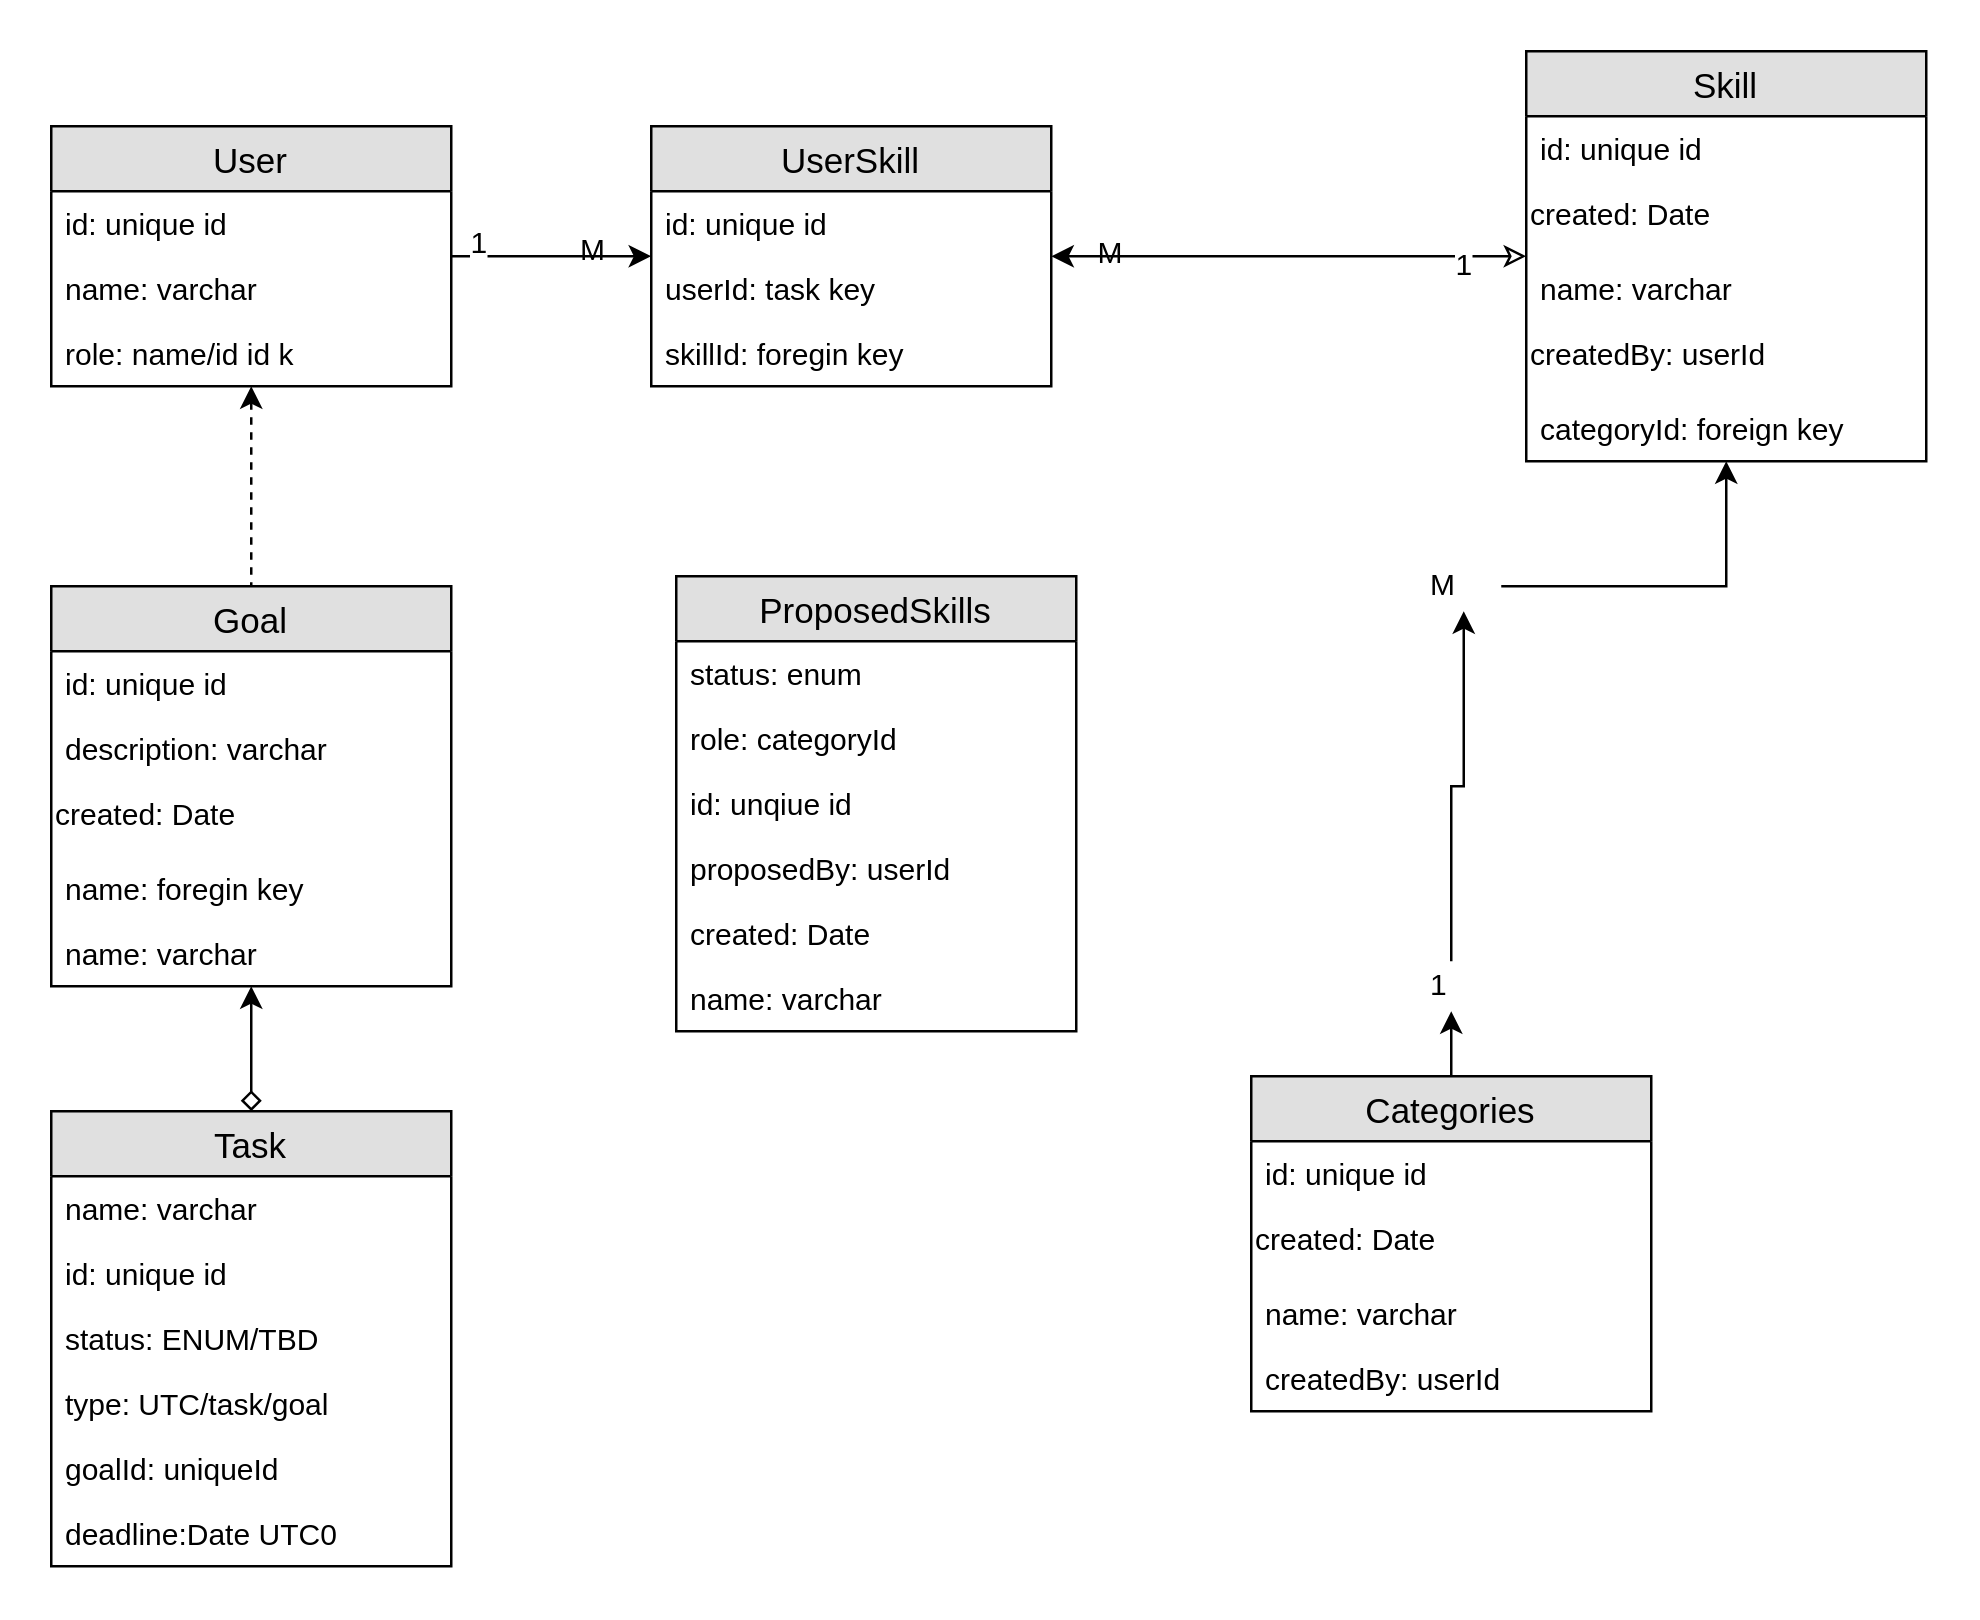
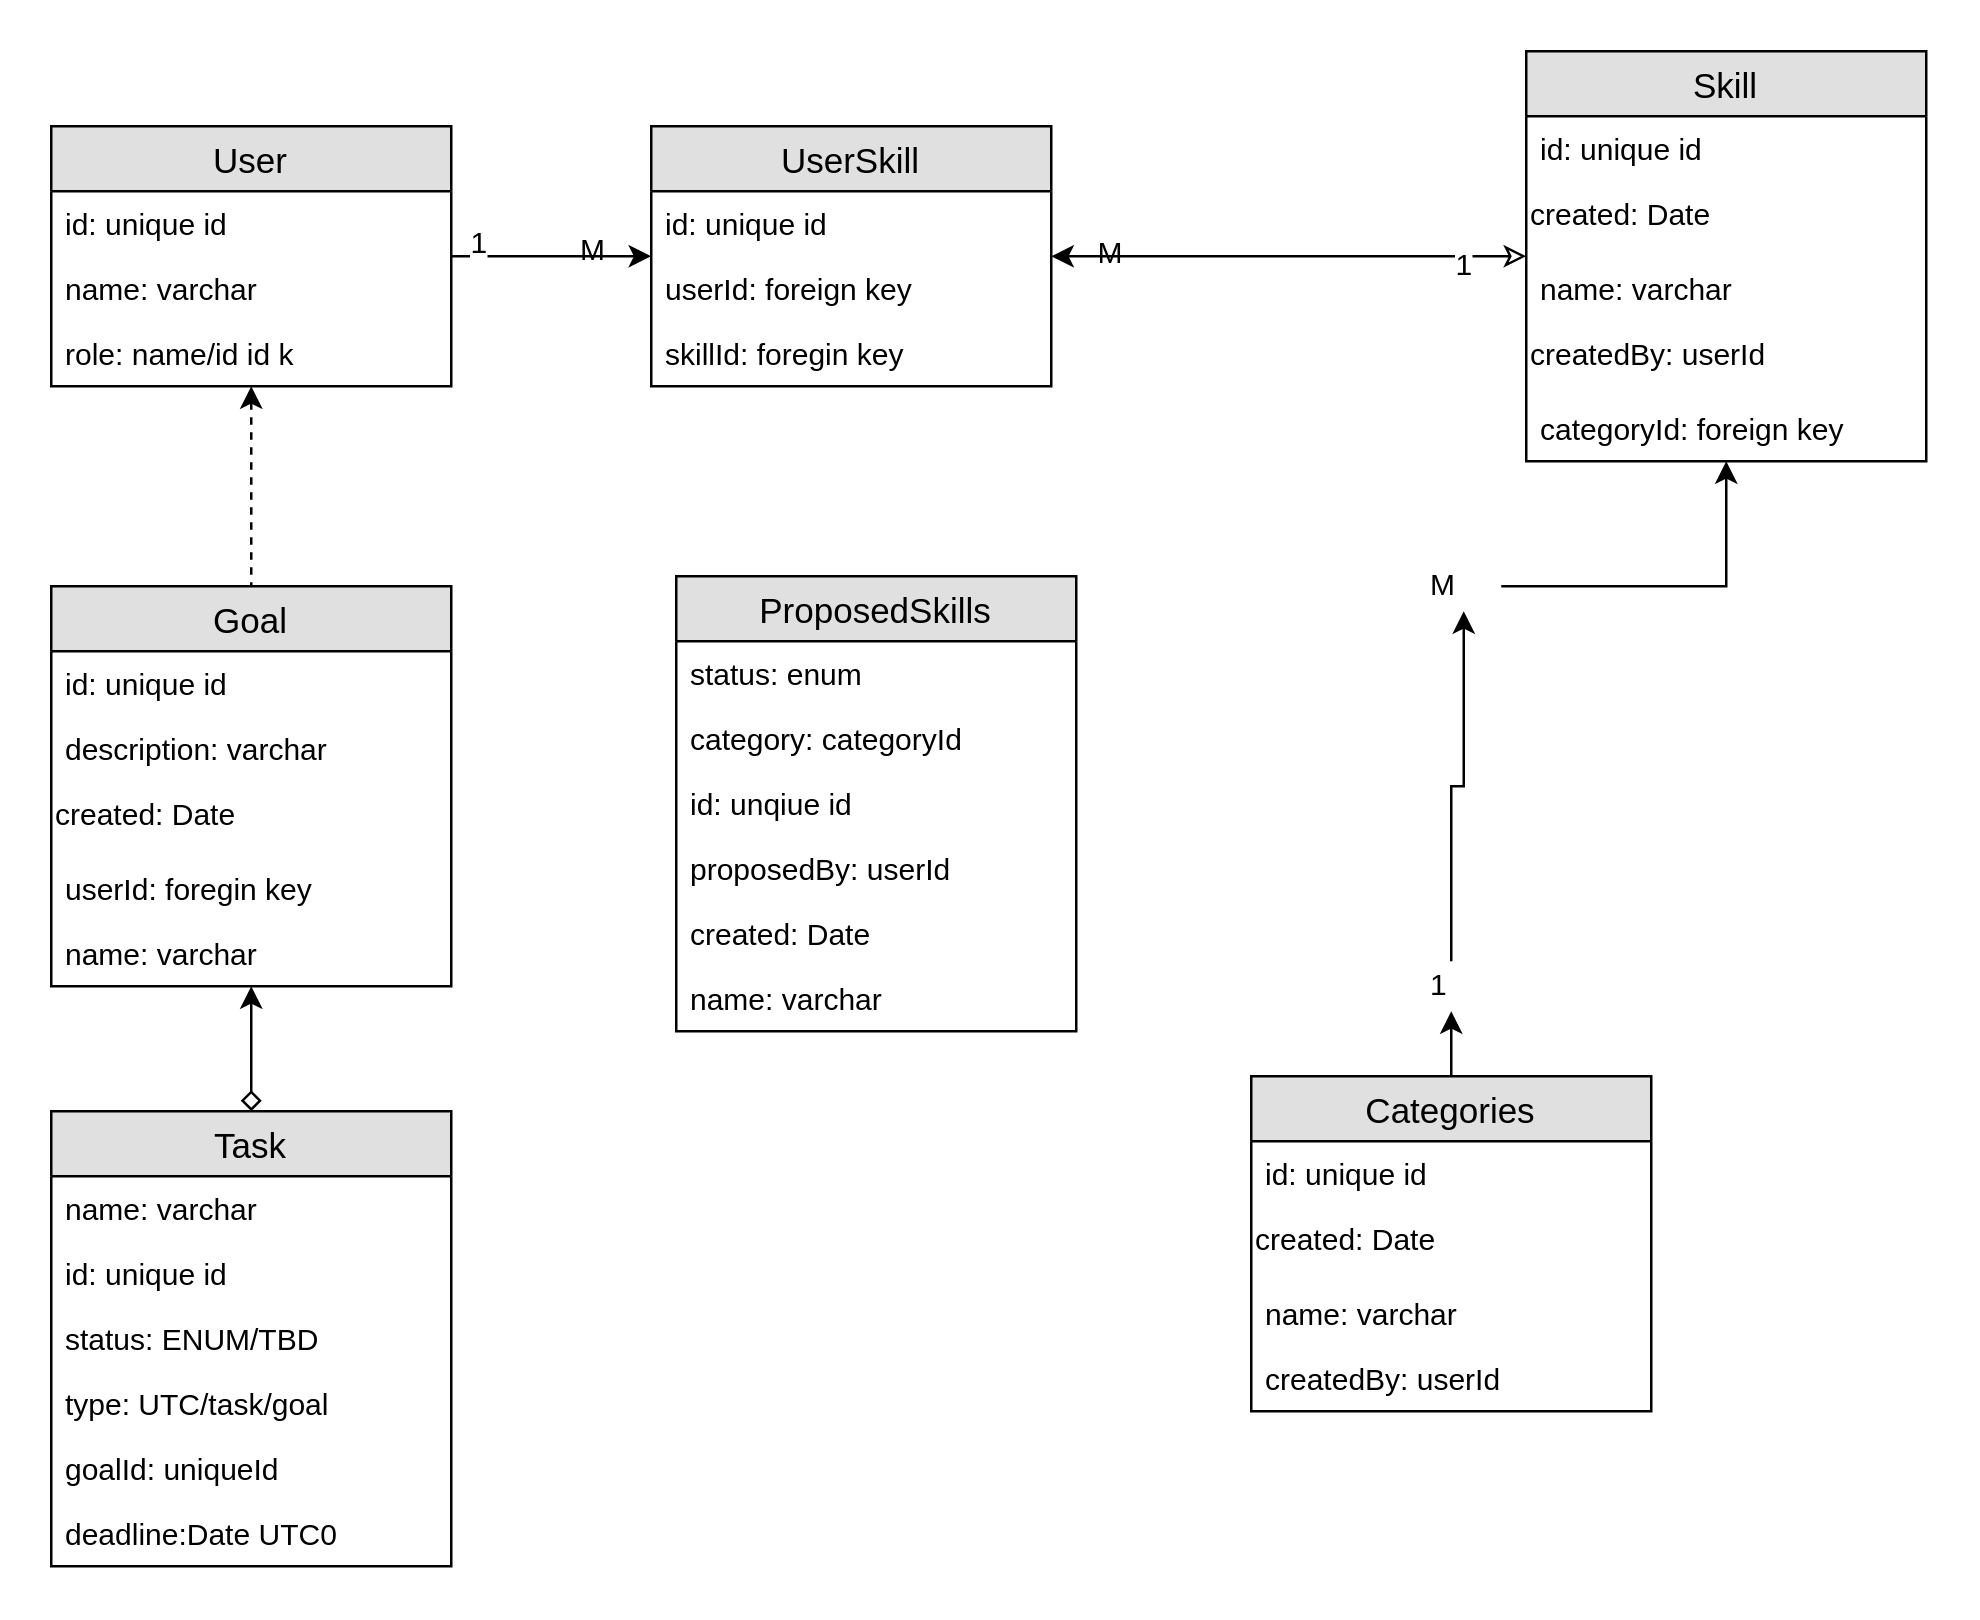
(788, 290) -> (809, 290)
(813, 740) -> (850, 740)
(192, 890) -> (209, 890)
